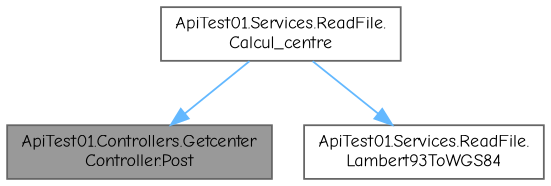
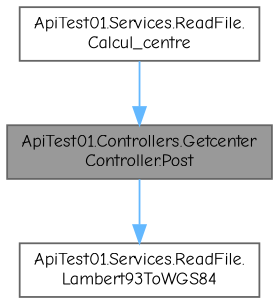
(345, 87) -> (140, 202)
